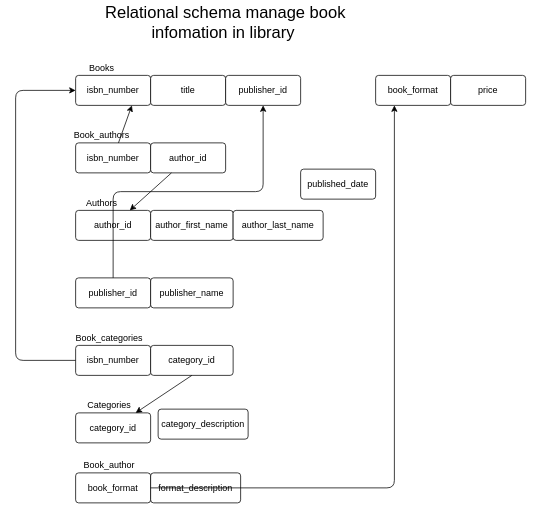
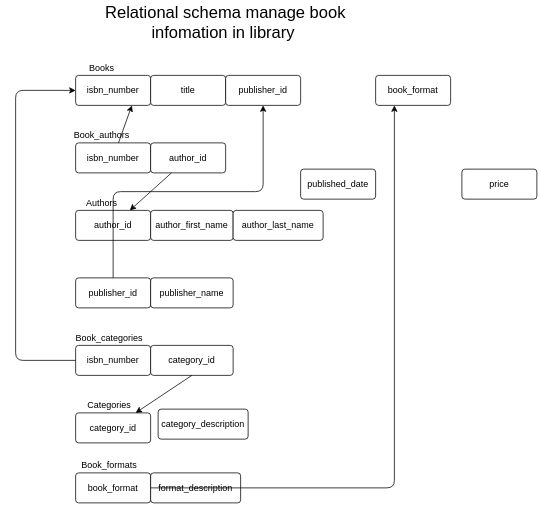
(488, 90) -> (499, 184)
(109, 465) -> (109, 465)
